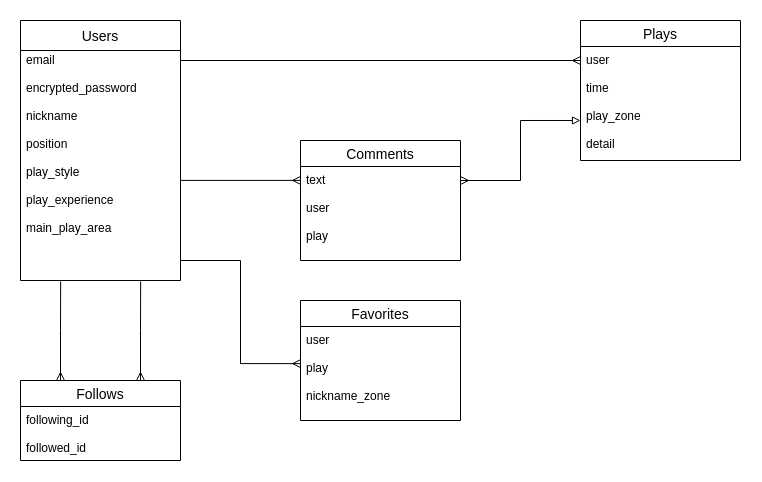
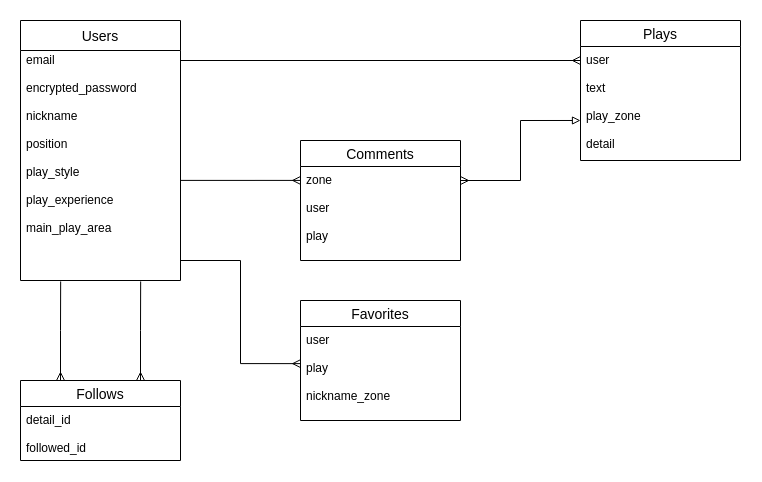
(599, 60) -> (599, 60)
(319, 180) -> (319, 180)
(60, 420) -> (52, 420)
